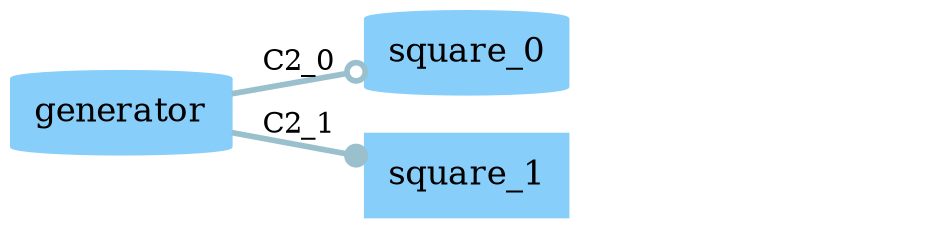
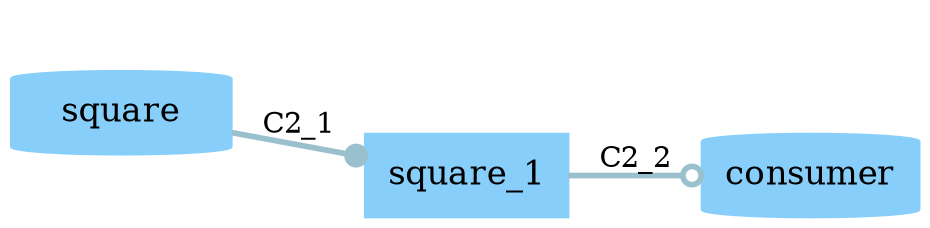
(467, 53) -> none
(121, 113) -> (121, 113)
none -> (811, 176)
